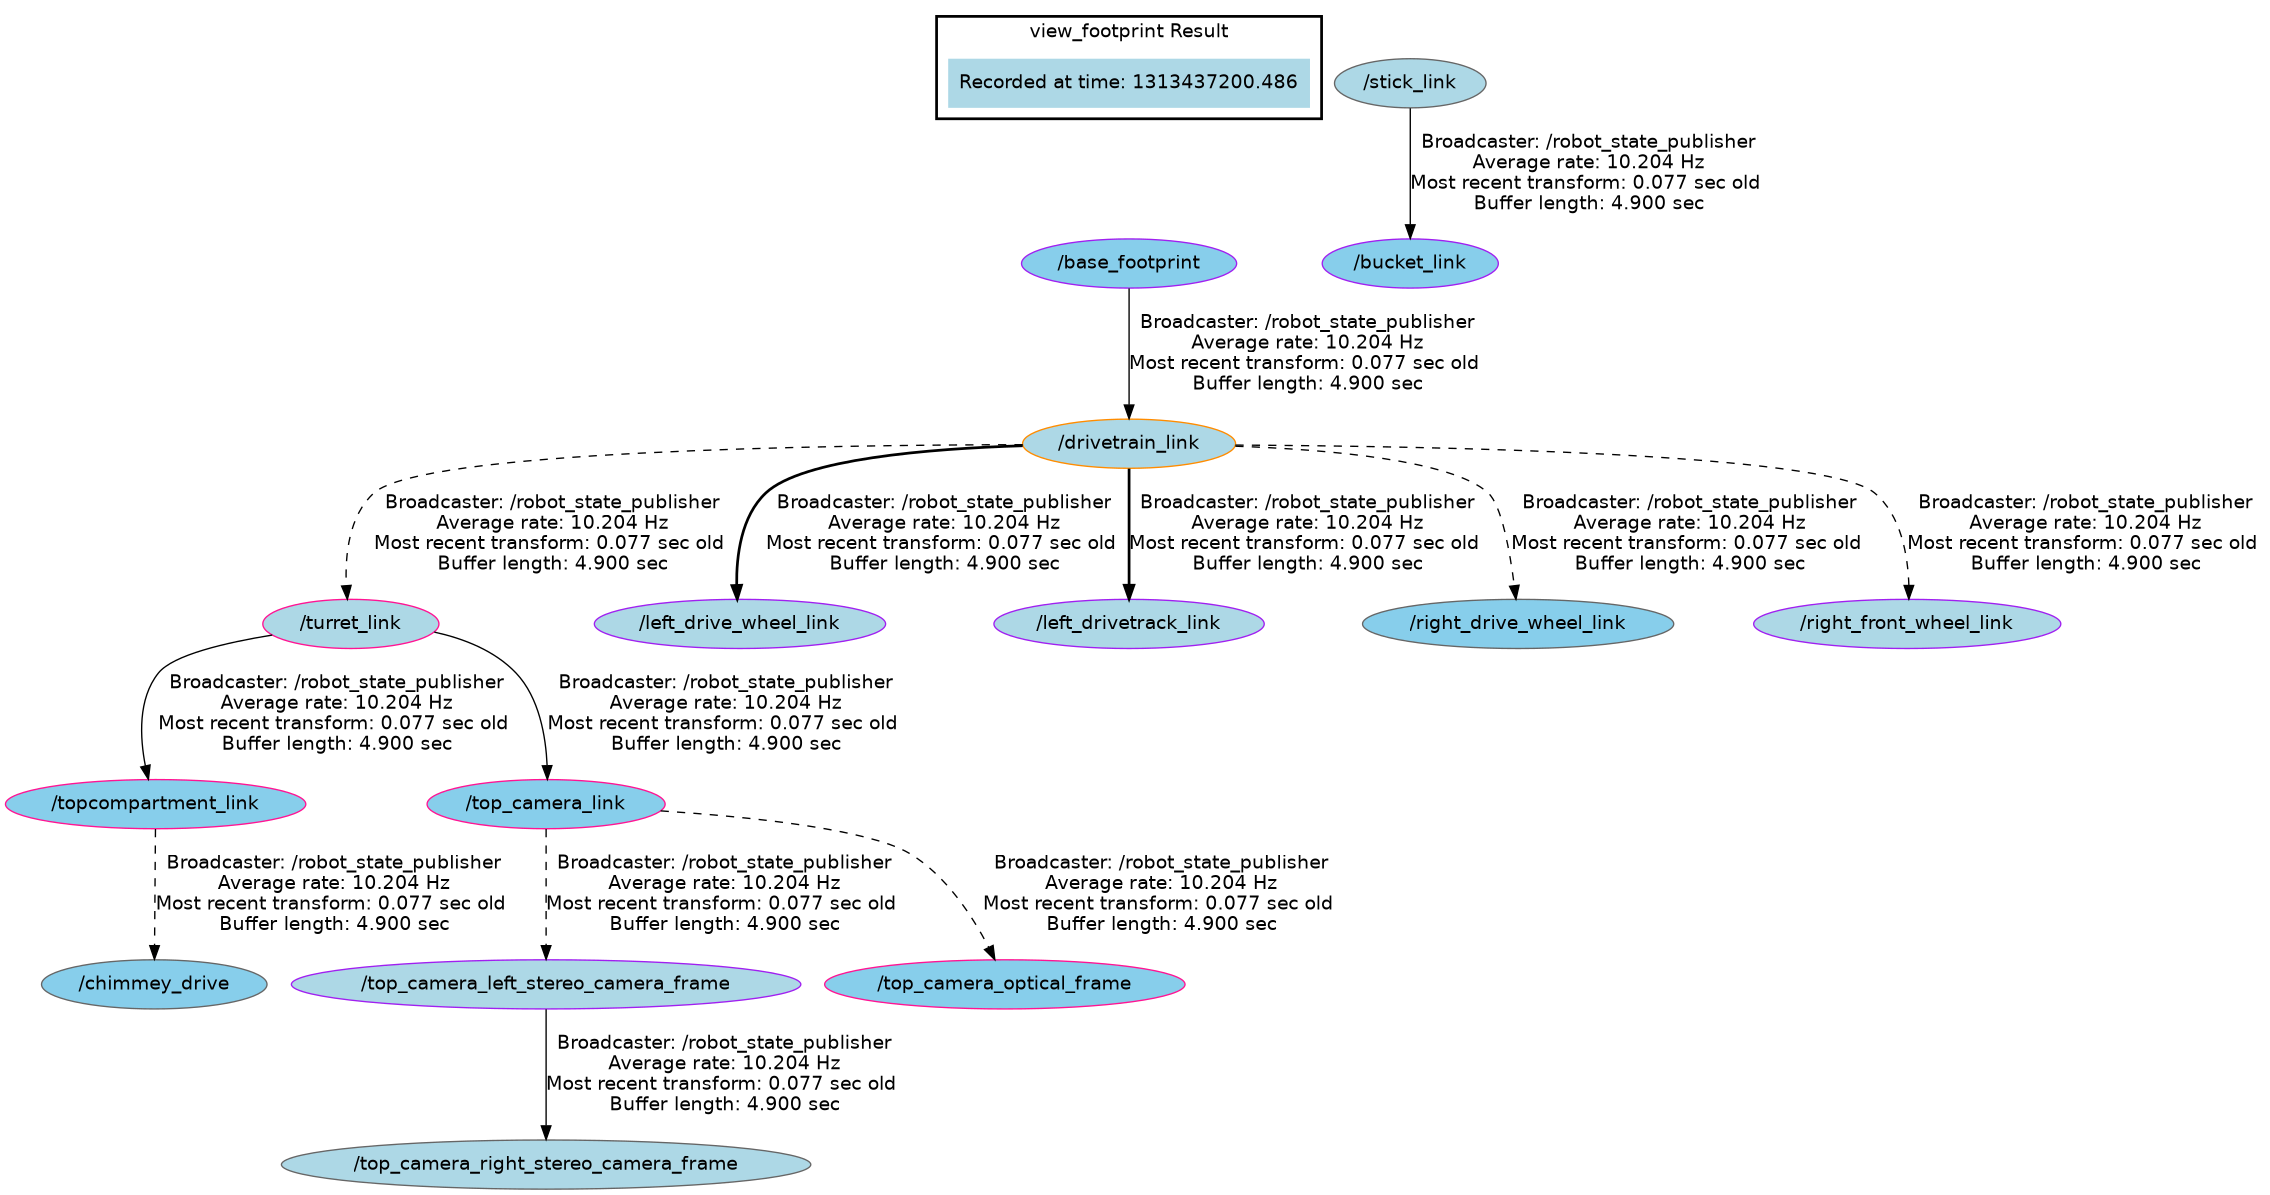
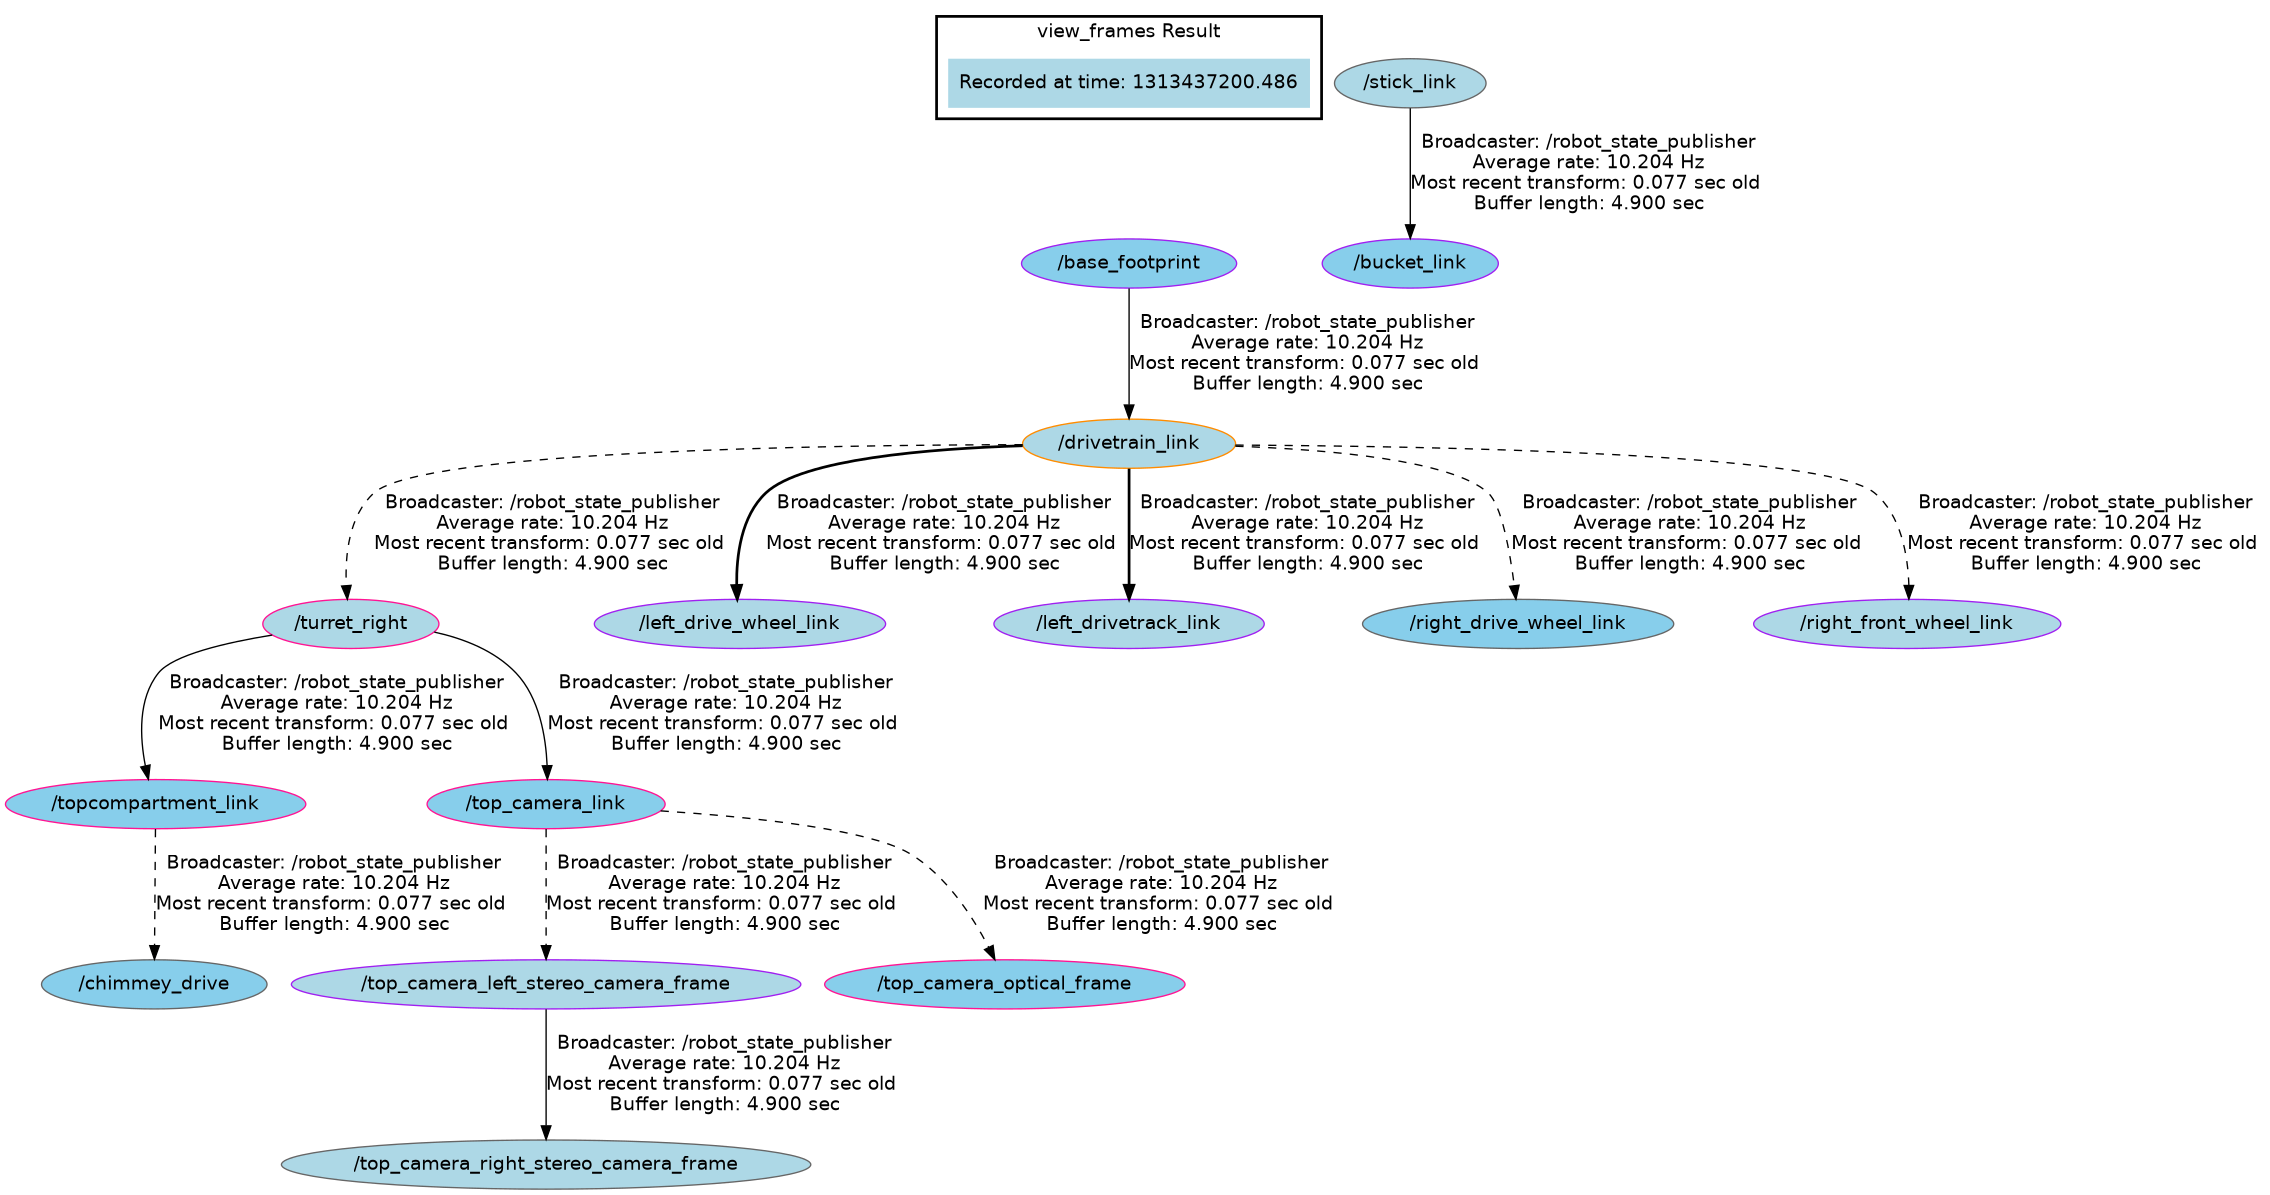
(1129, 32) -> (1129, 32)
(351, 624) -> (351, 624)
